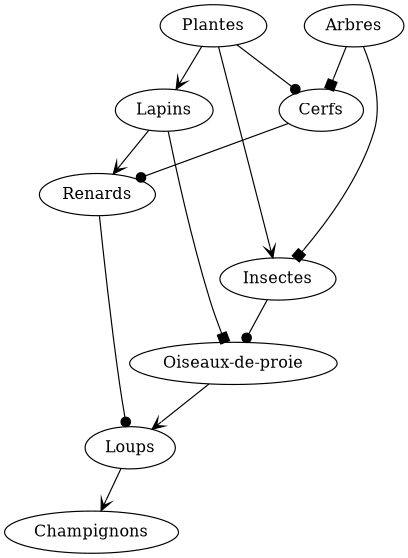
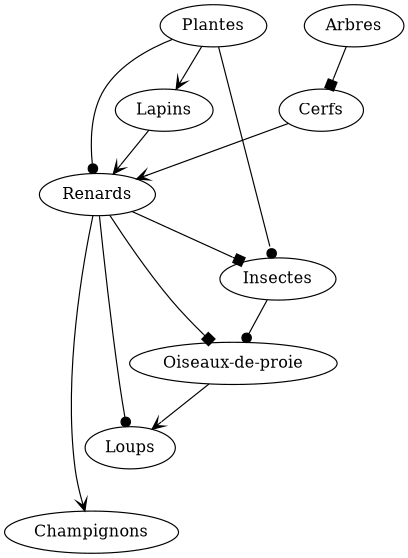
(264, 66) -> (107, 86)
(217, 150) -> (217, 150)
(246, 152) -> (246, 152)
(365, 156) -> (182, 234)
(191, 232) -> (153, 277)
(114, 484) -> (73, 357)
